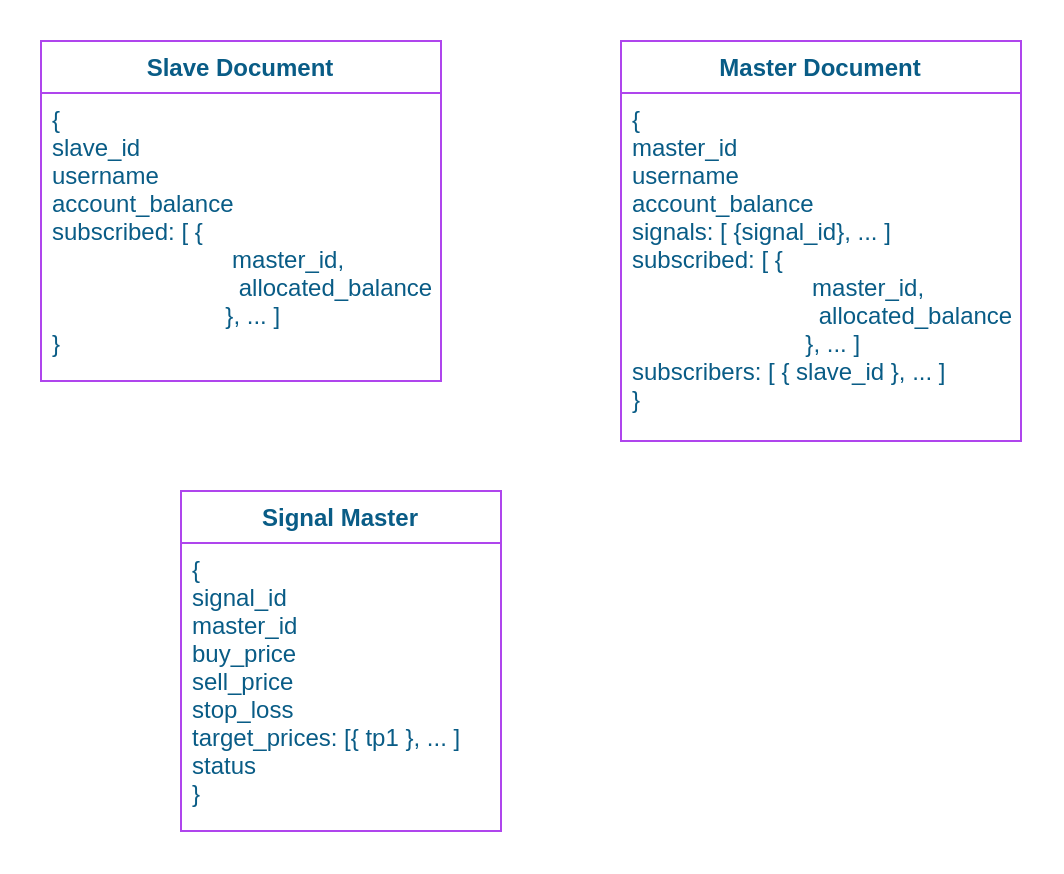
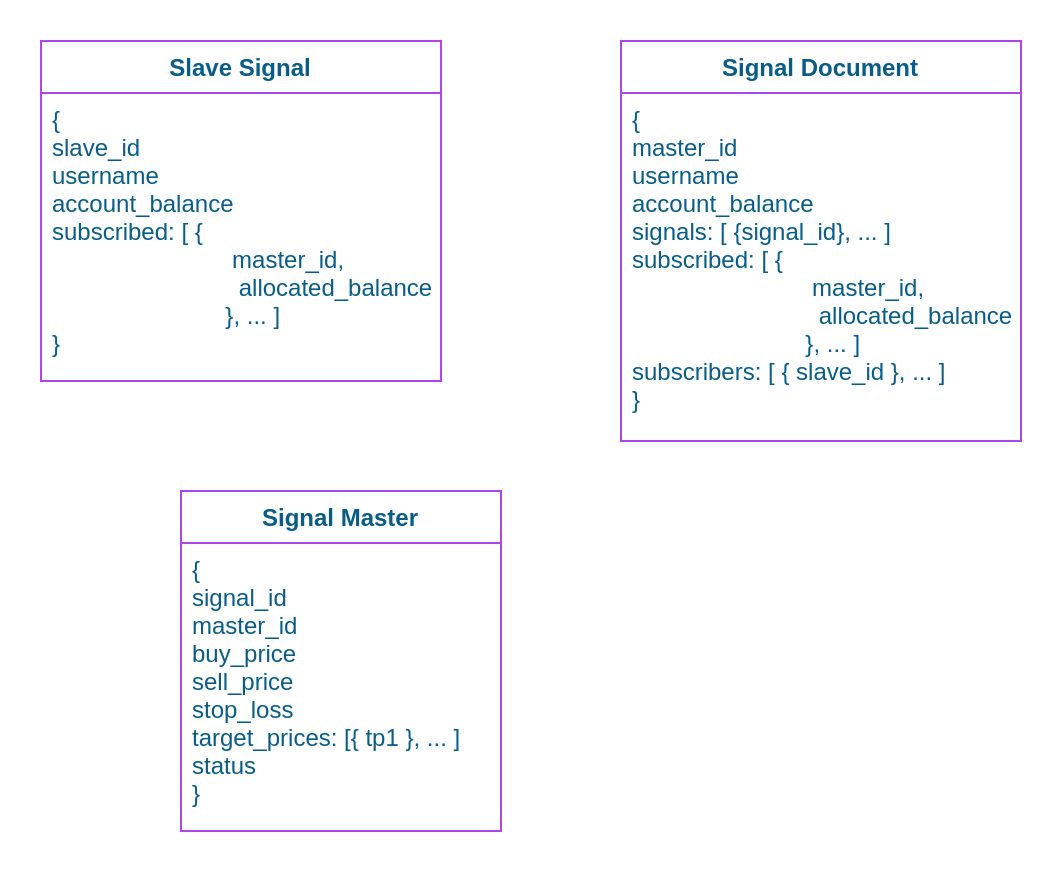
(240, 68) -> (240, 68)
(820, 68) -> (820, 68)
